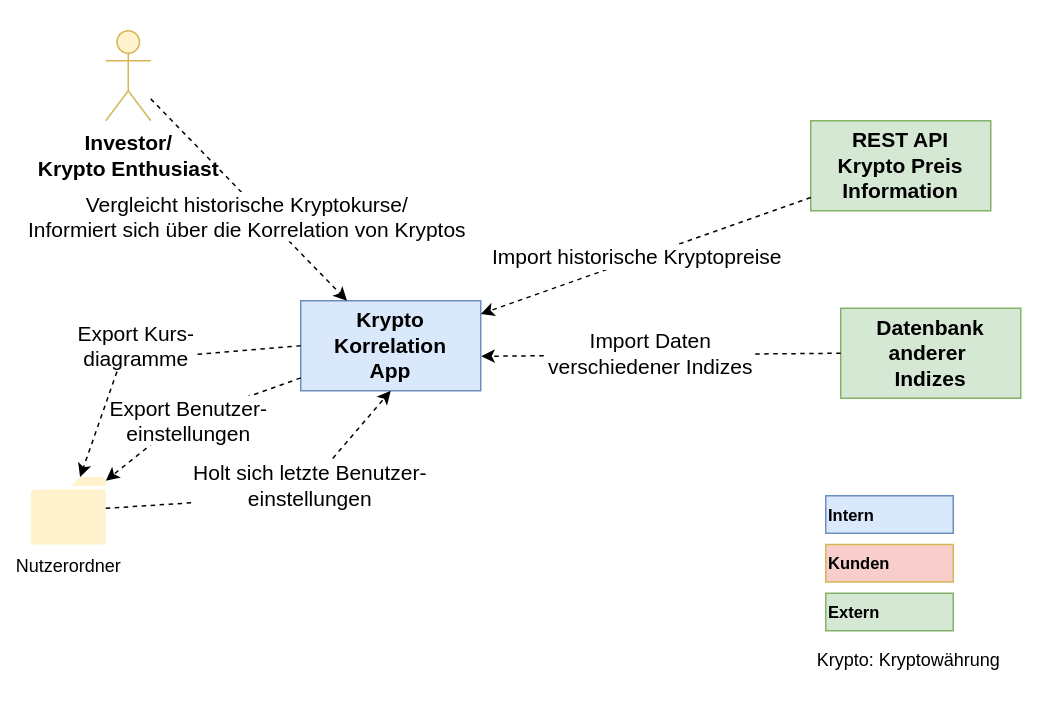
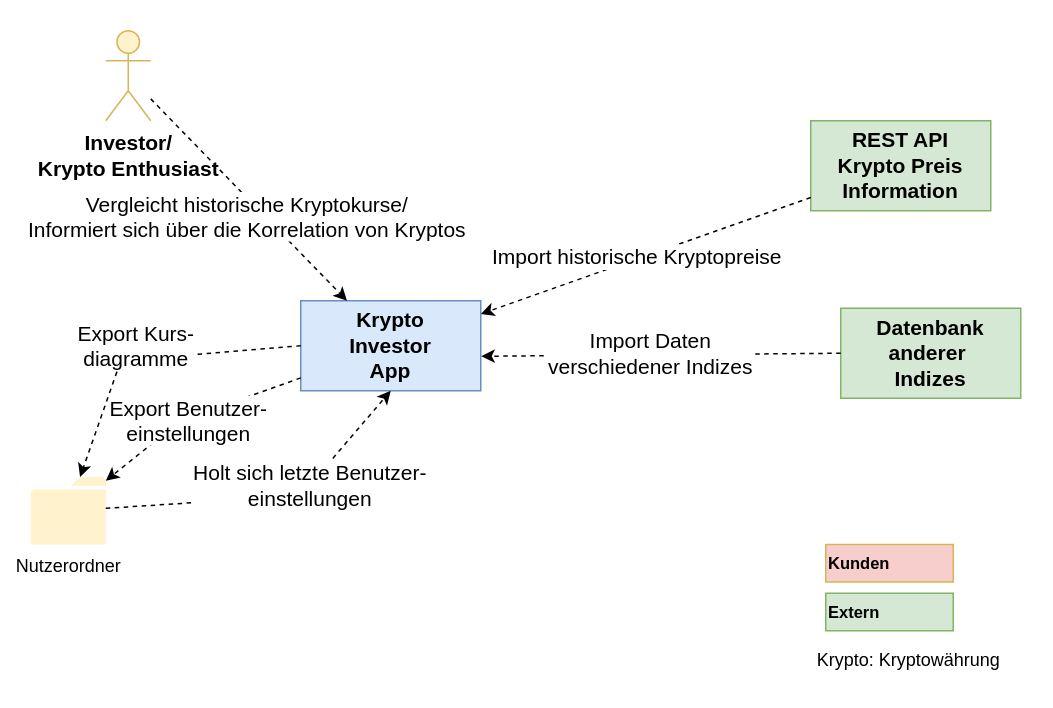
(391, 346) -> (391, 346)
(890, 515) -> none
